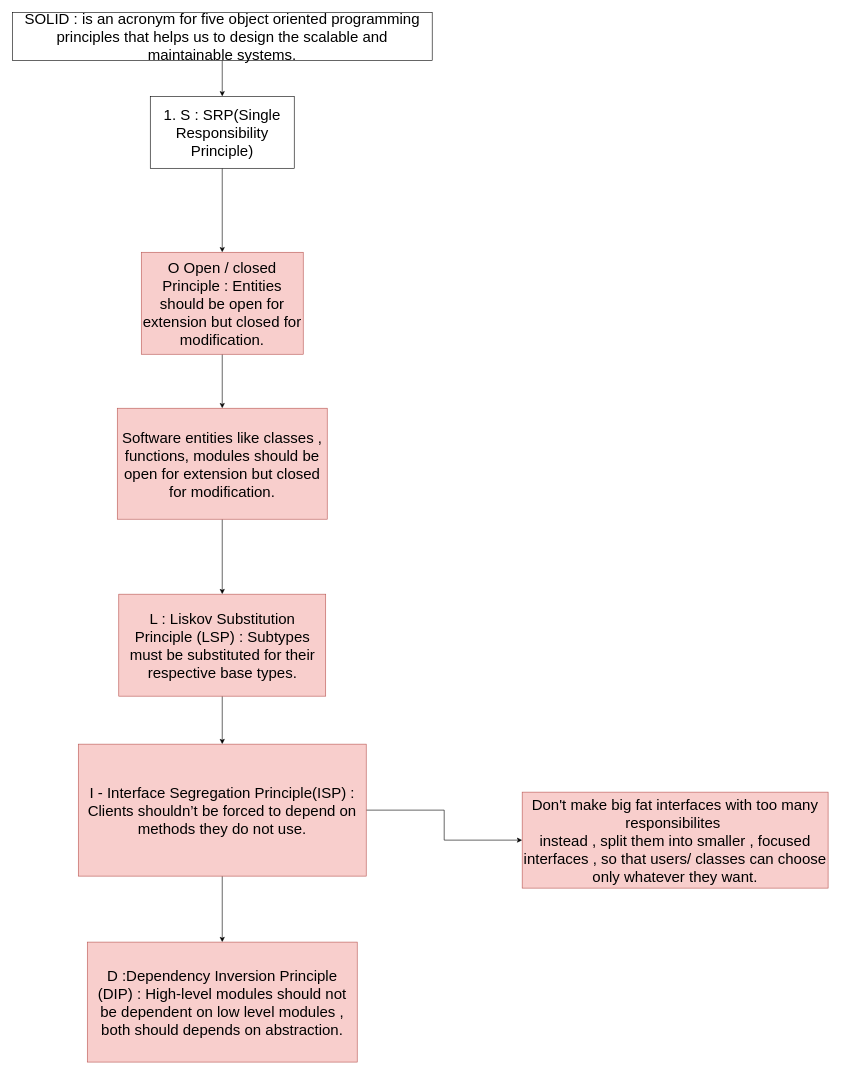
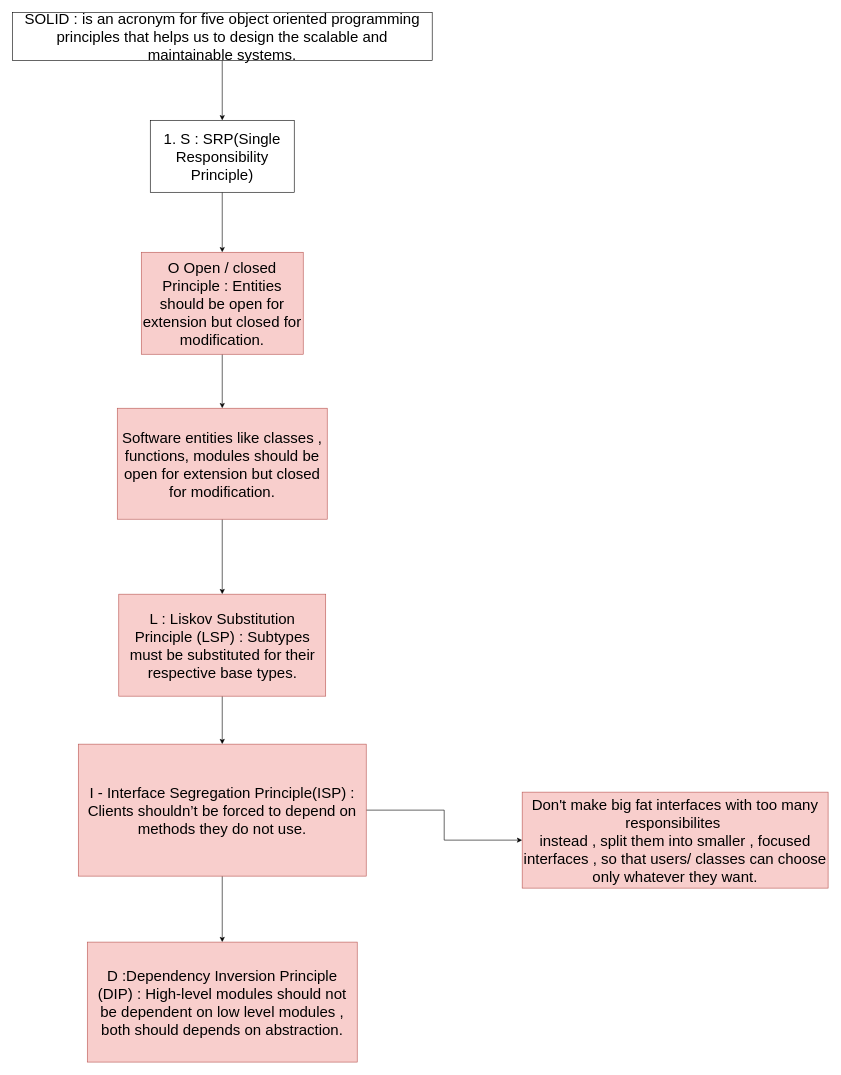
(222, 132) -> (222, 156)
